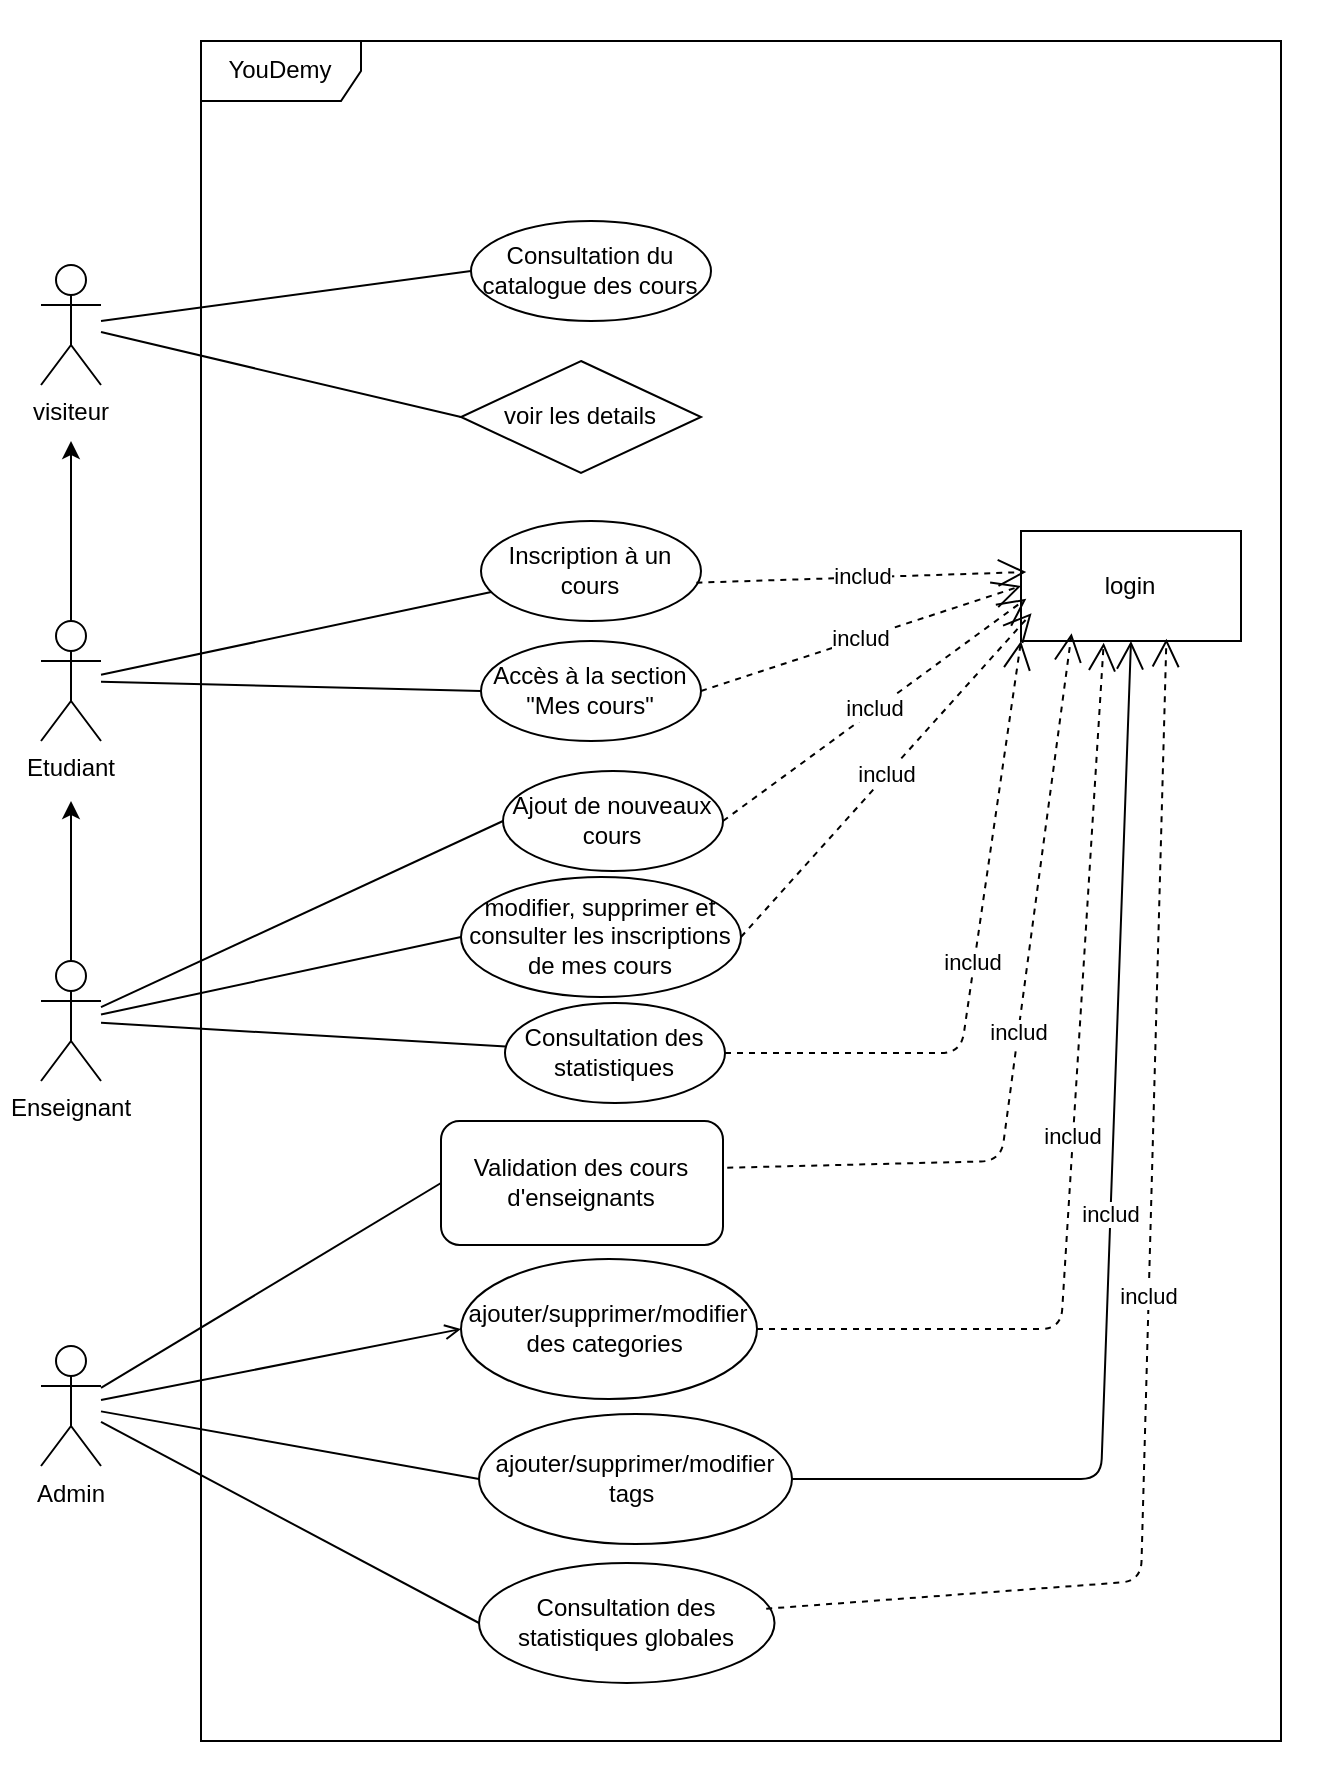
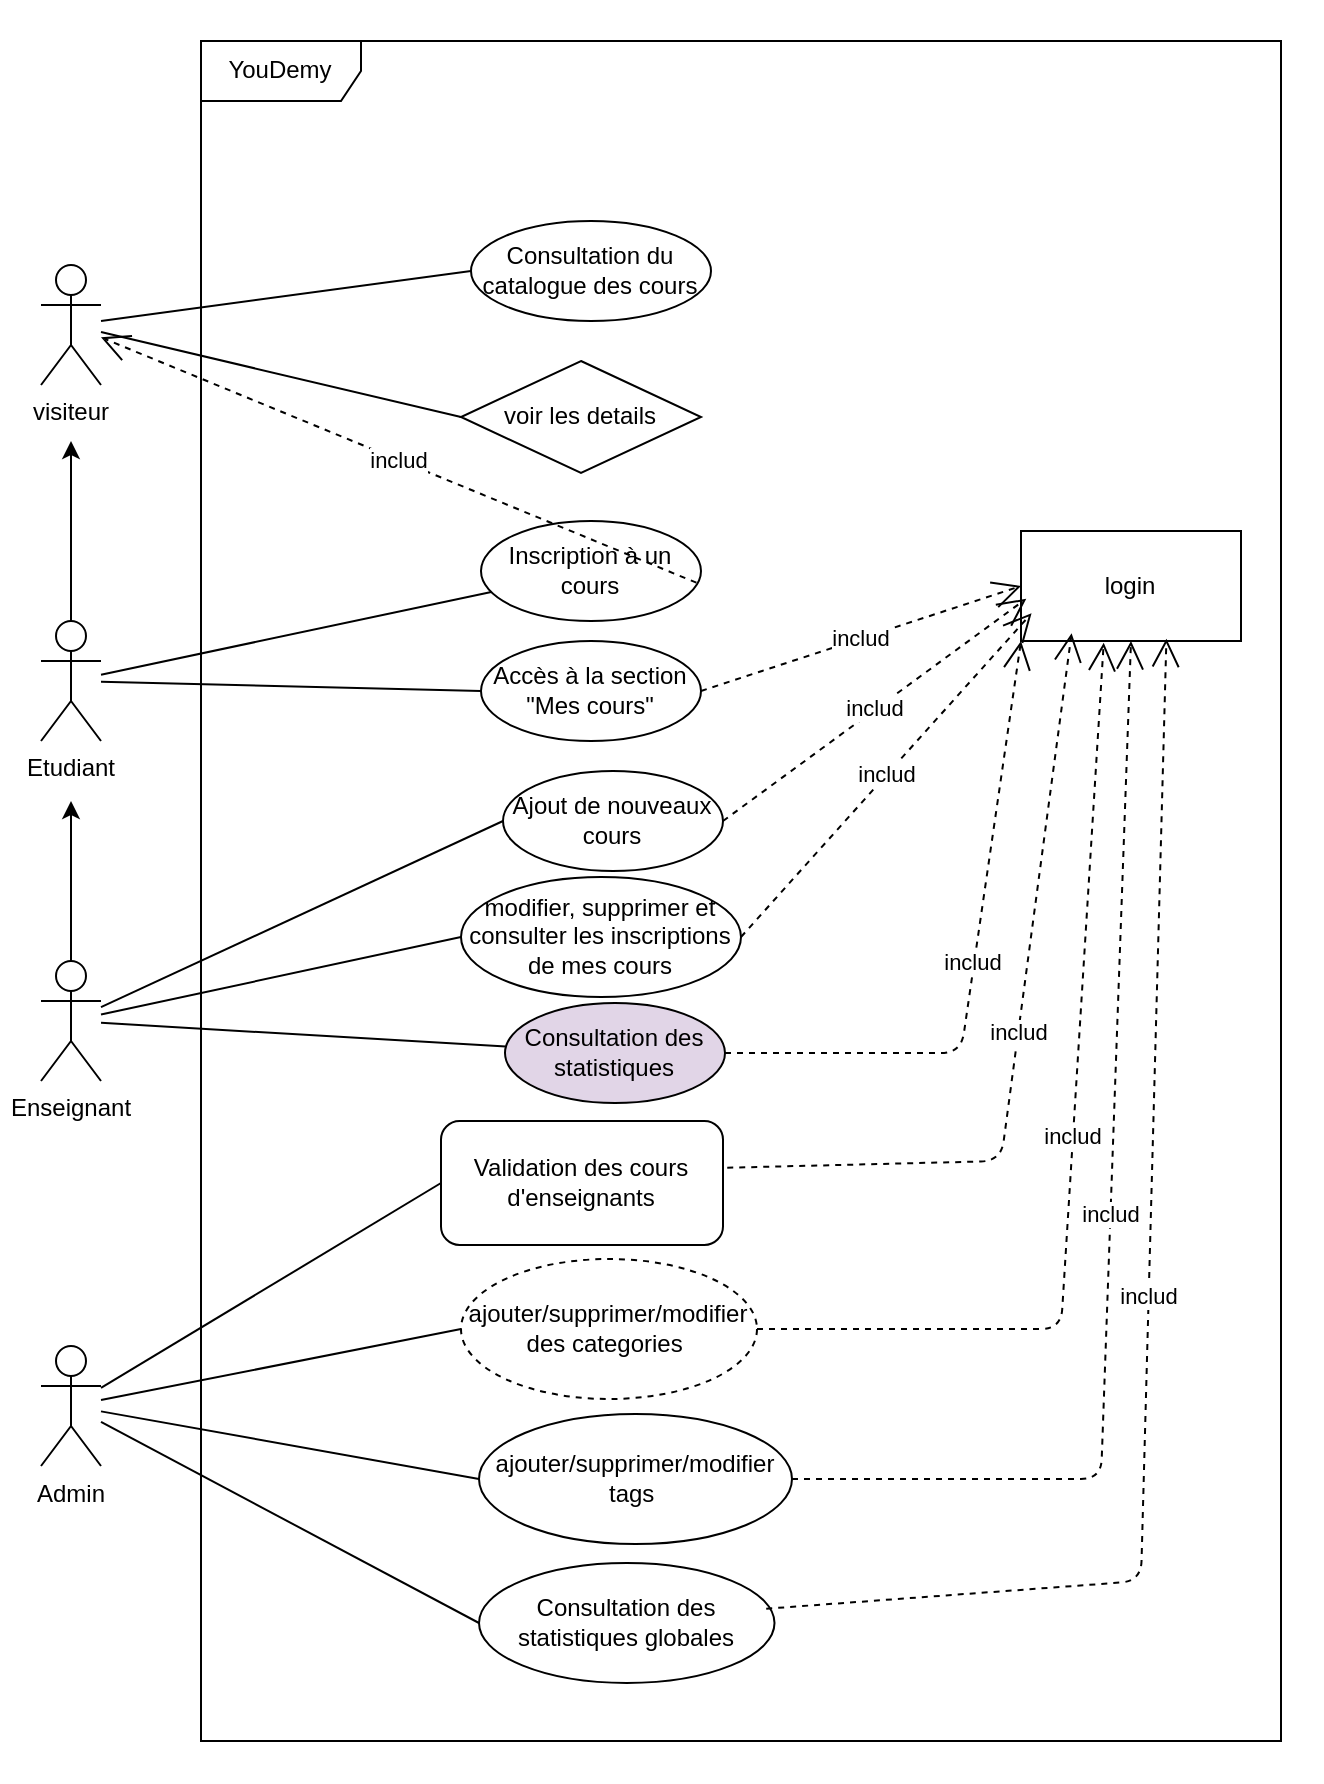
(859, 577) -> (540, 518)
(1121, 923) -> (1121, 923)
(615, 1053) -> (615, 1053)
(609, 1329) -> (609, 1329)
(453, 1331) -> (455, 1330)
